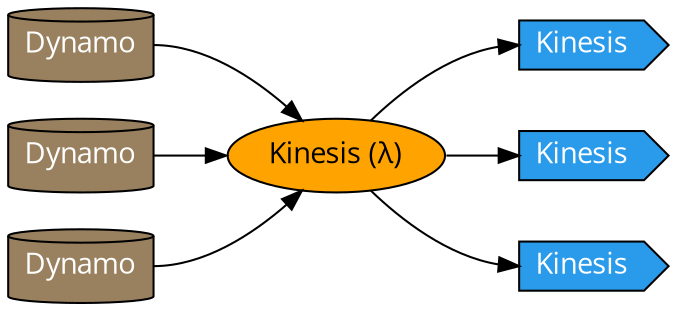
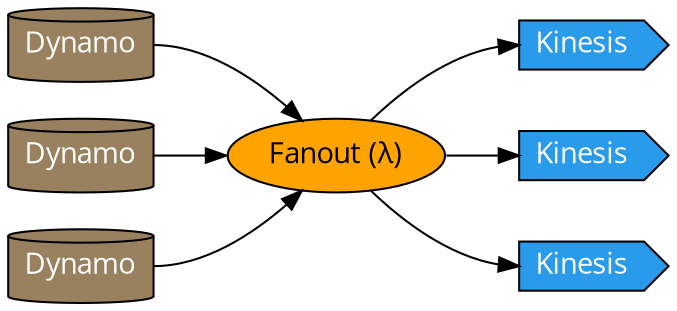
(336, 156) -> (336, 156)
